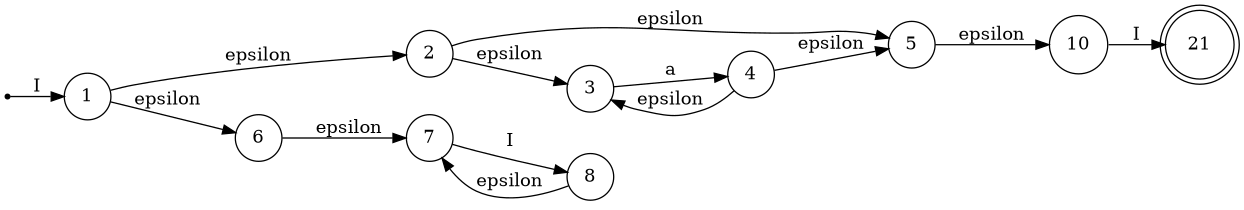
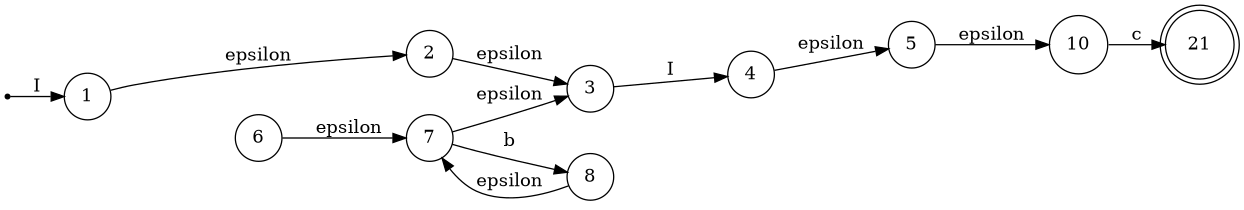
(663, 29) -> none
(1137, 35) -> (1137, 35)
(671, 70) -> (671, 70)
(681, 115) -> (504, 117)
(167, 116) -> none
(510, 141) -> (510, 141)
